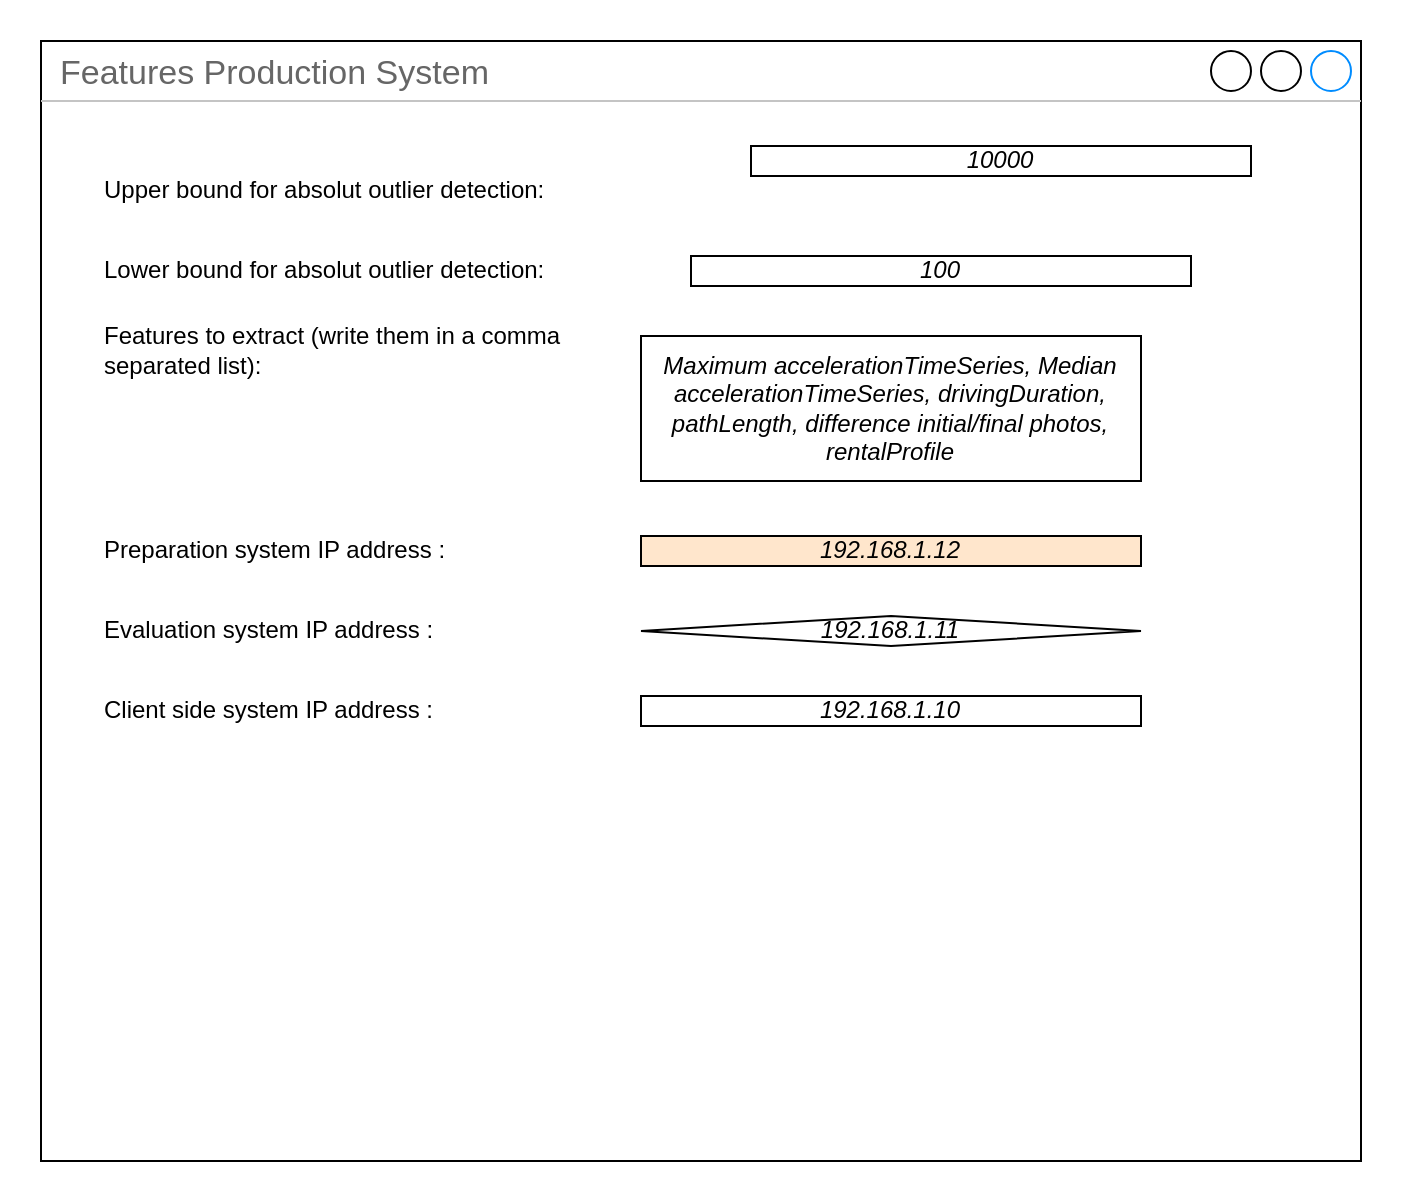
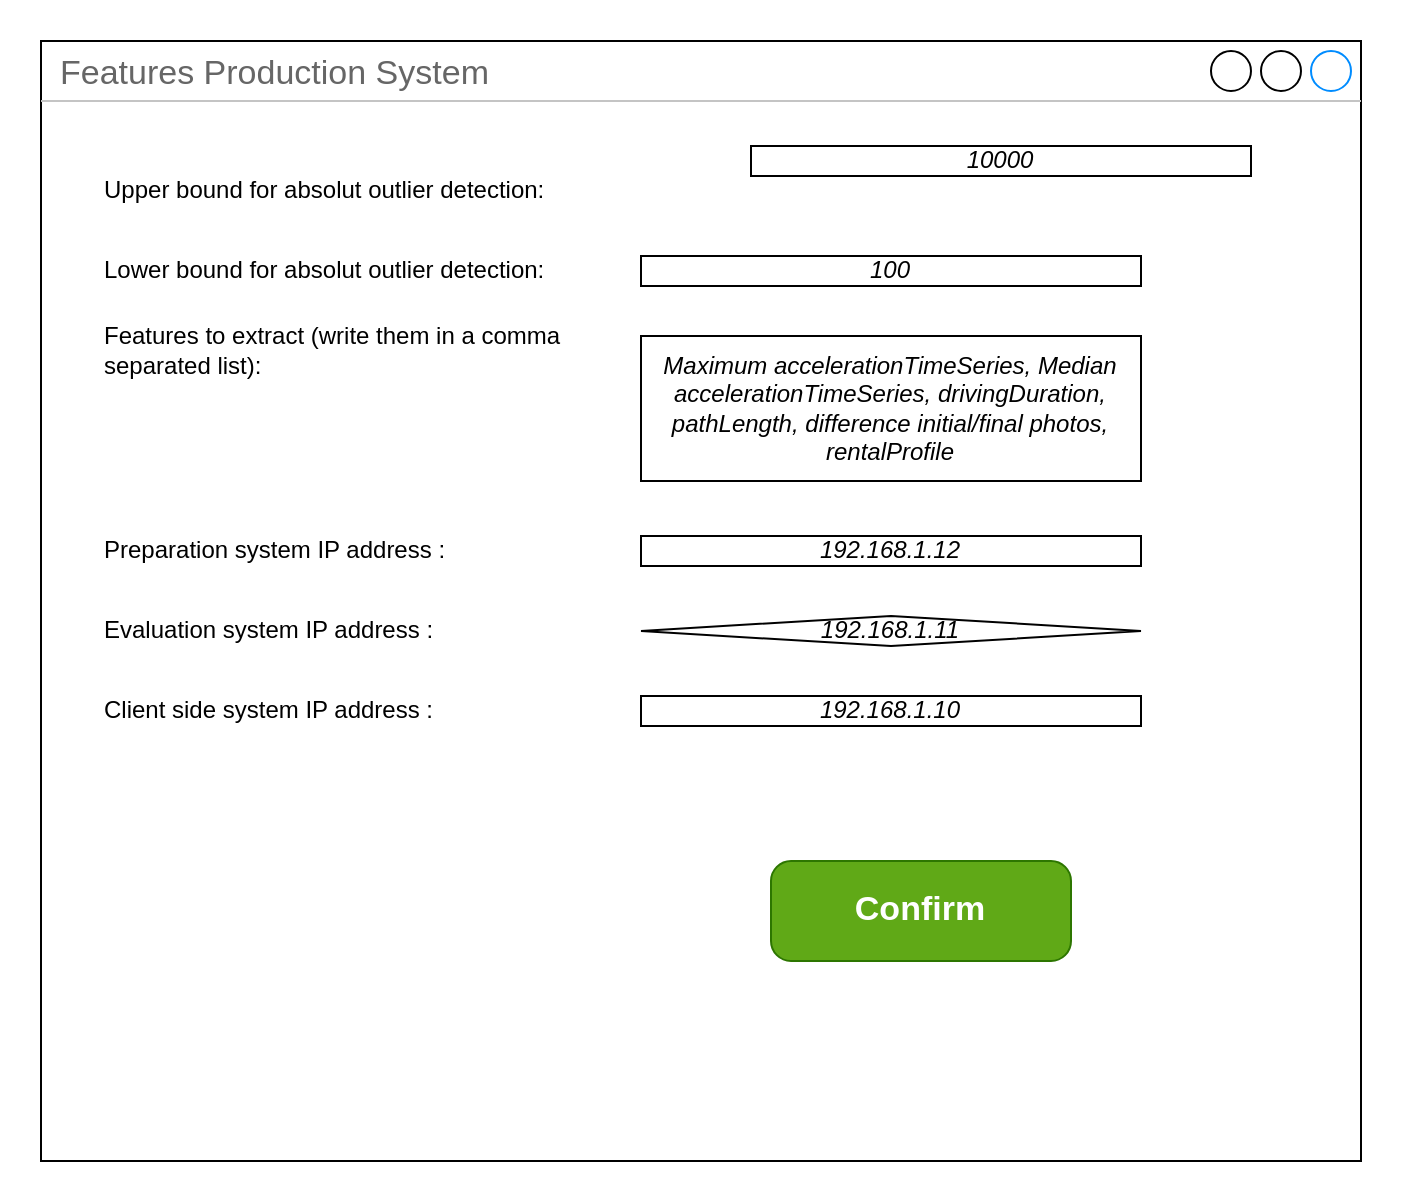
(941, 271) -> (891, 271)
(891, 551) -> (891, 551)
none -> (921, 911)
